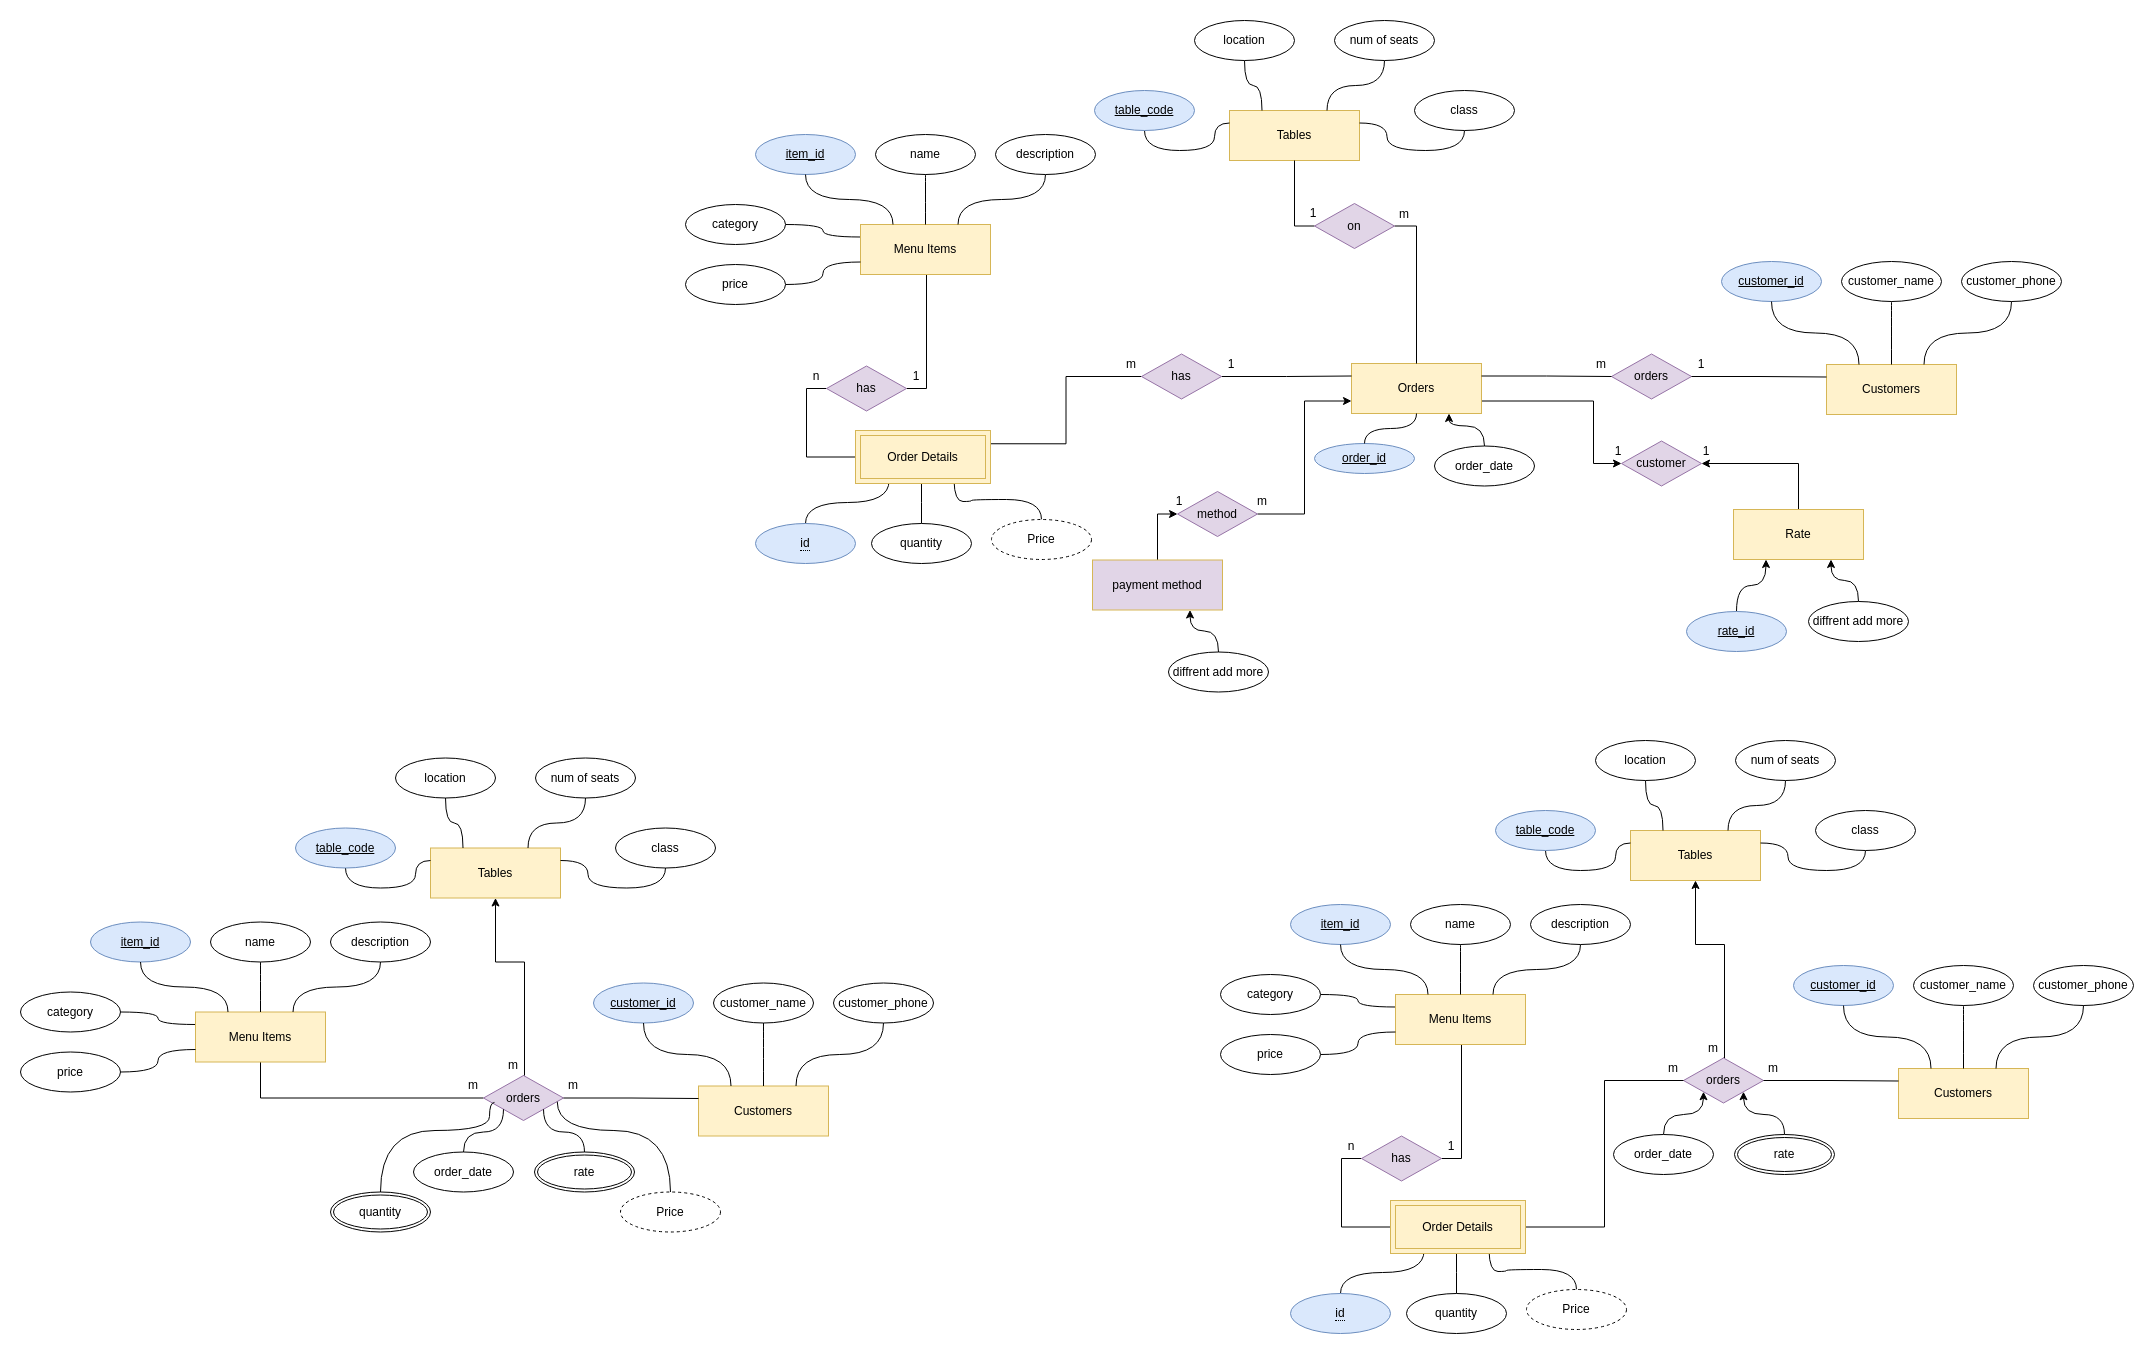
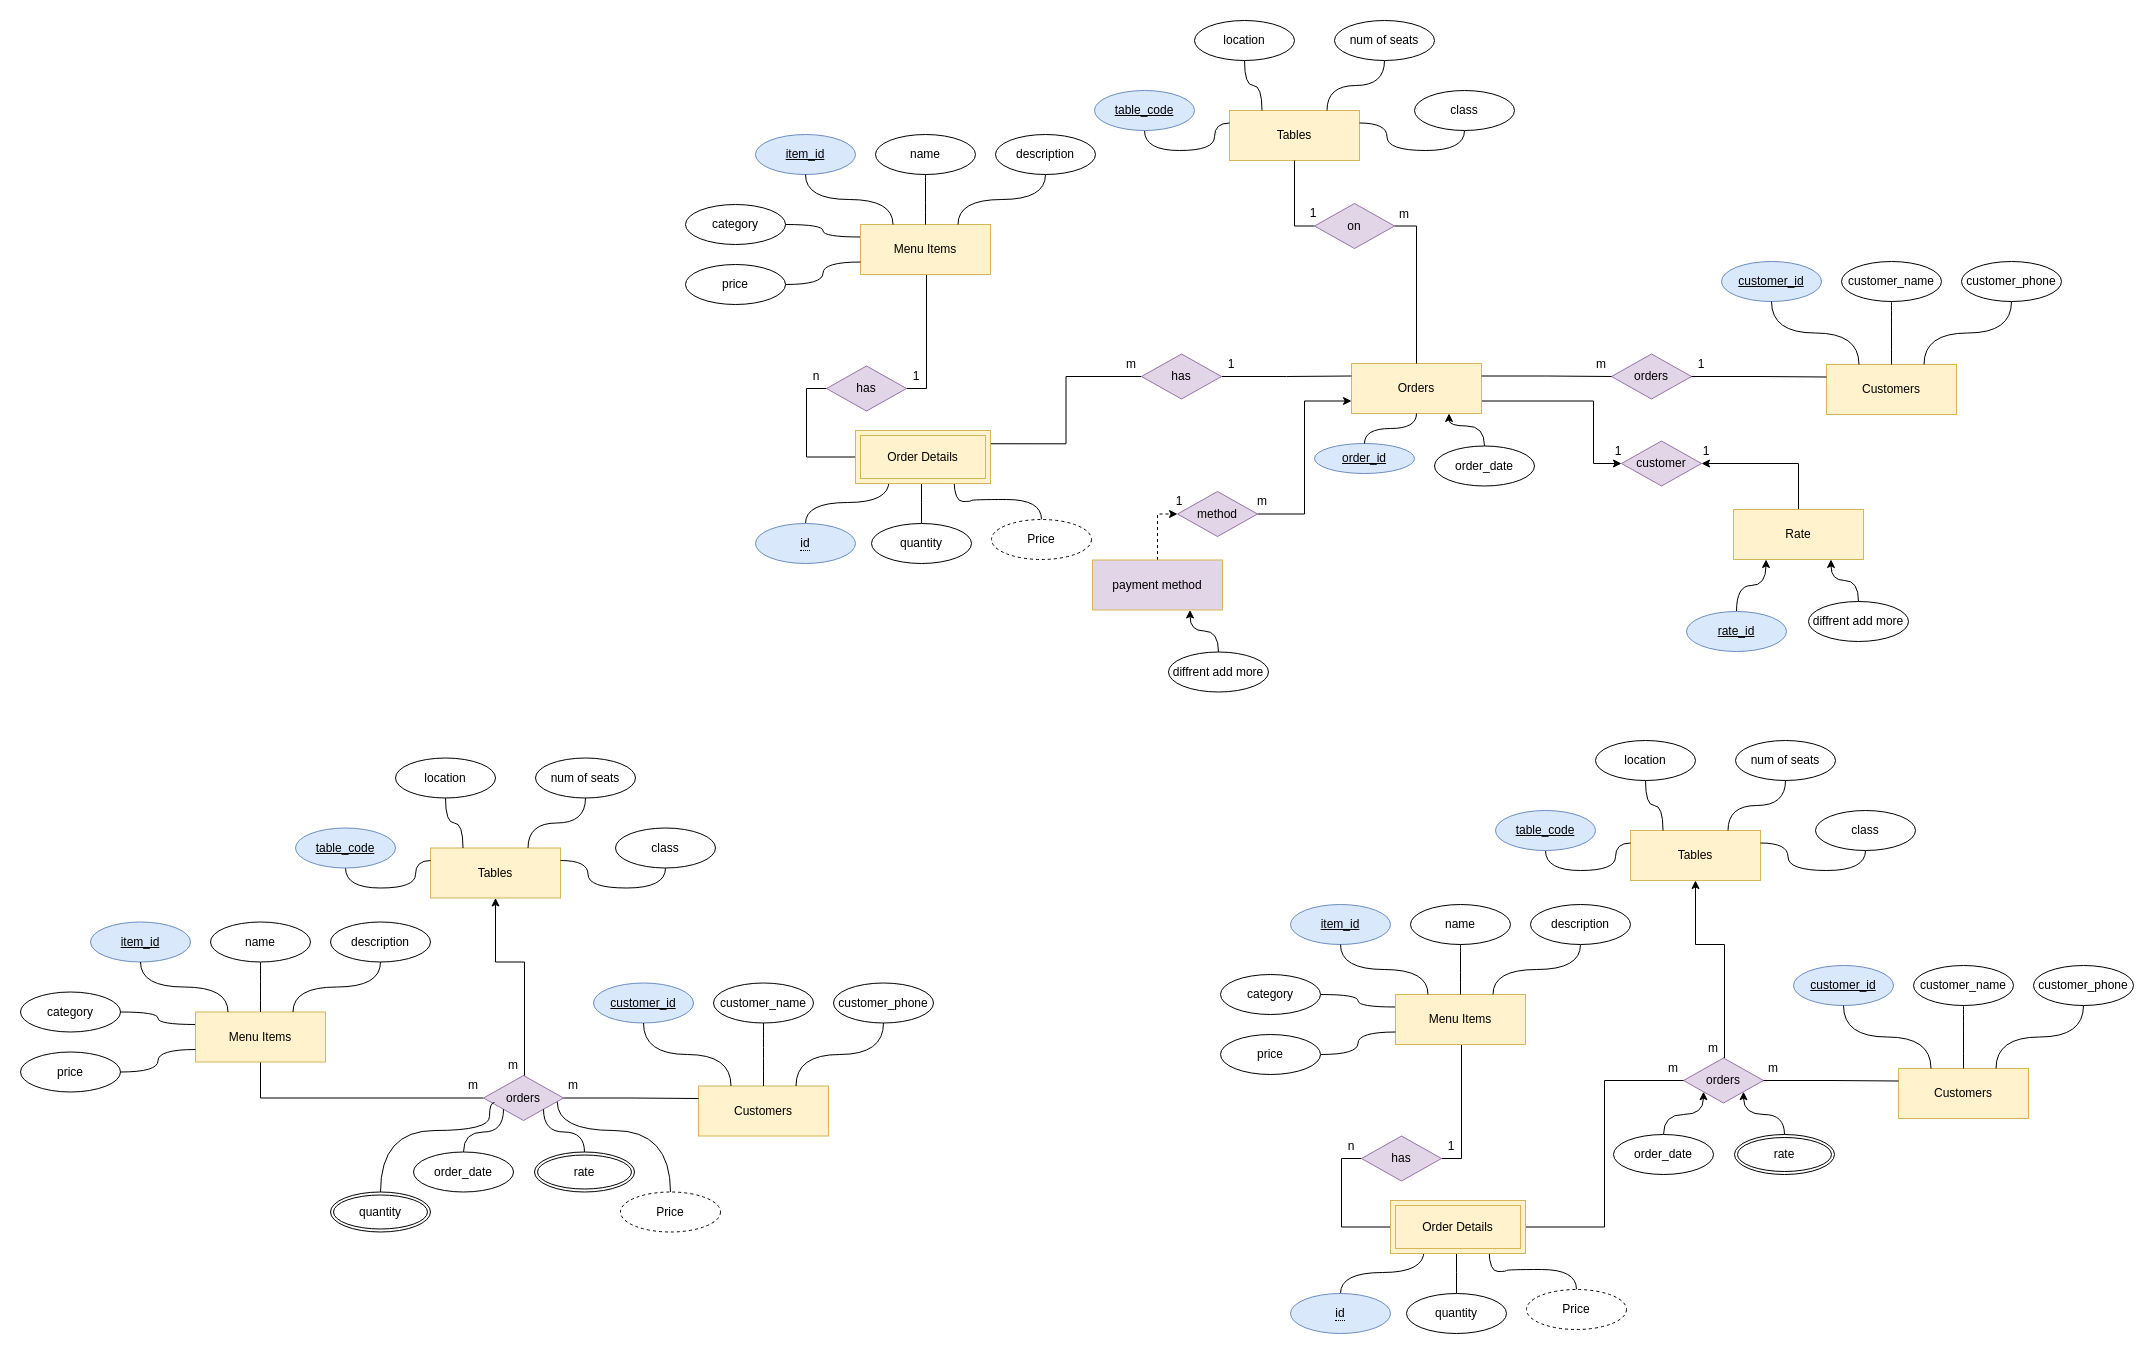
(1158, 530) -> (1158, 530)
